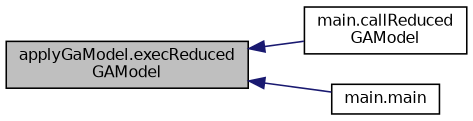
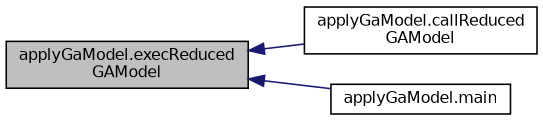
(386, 30) -> (421, 30)
(386, 99) -> (421, 99)
